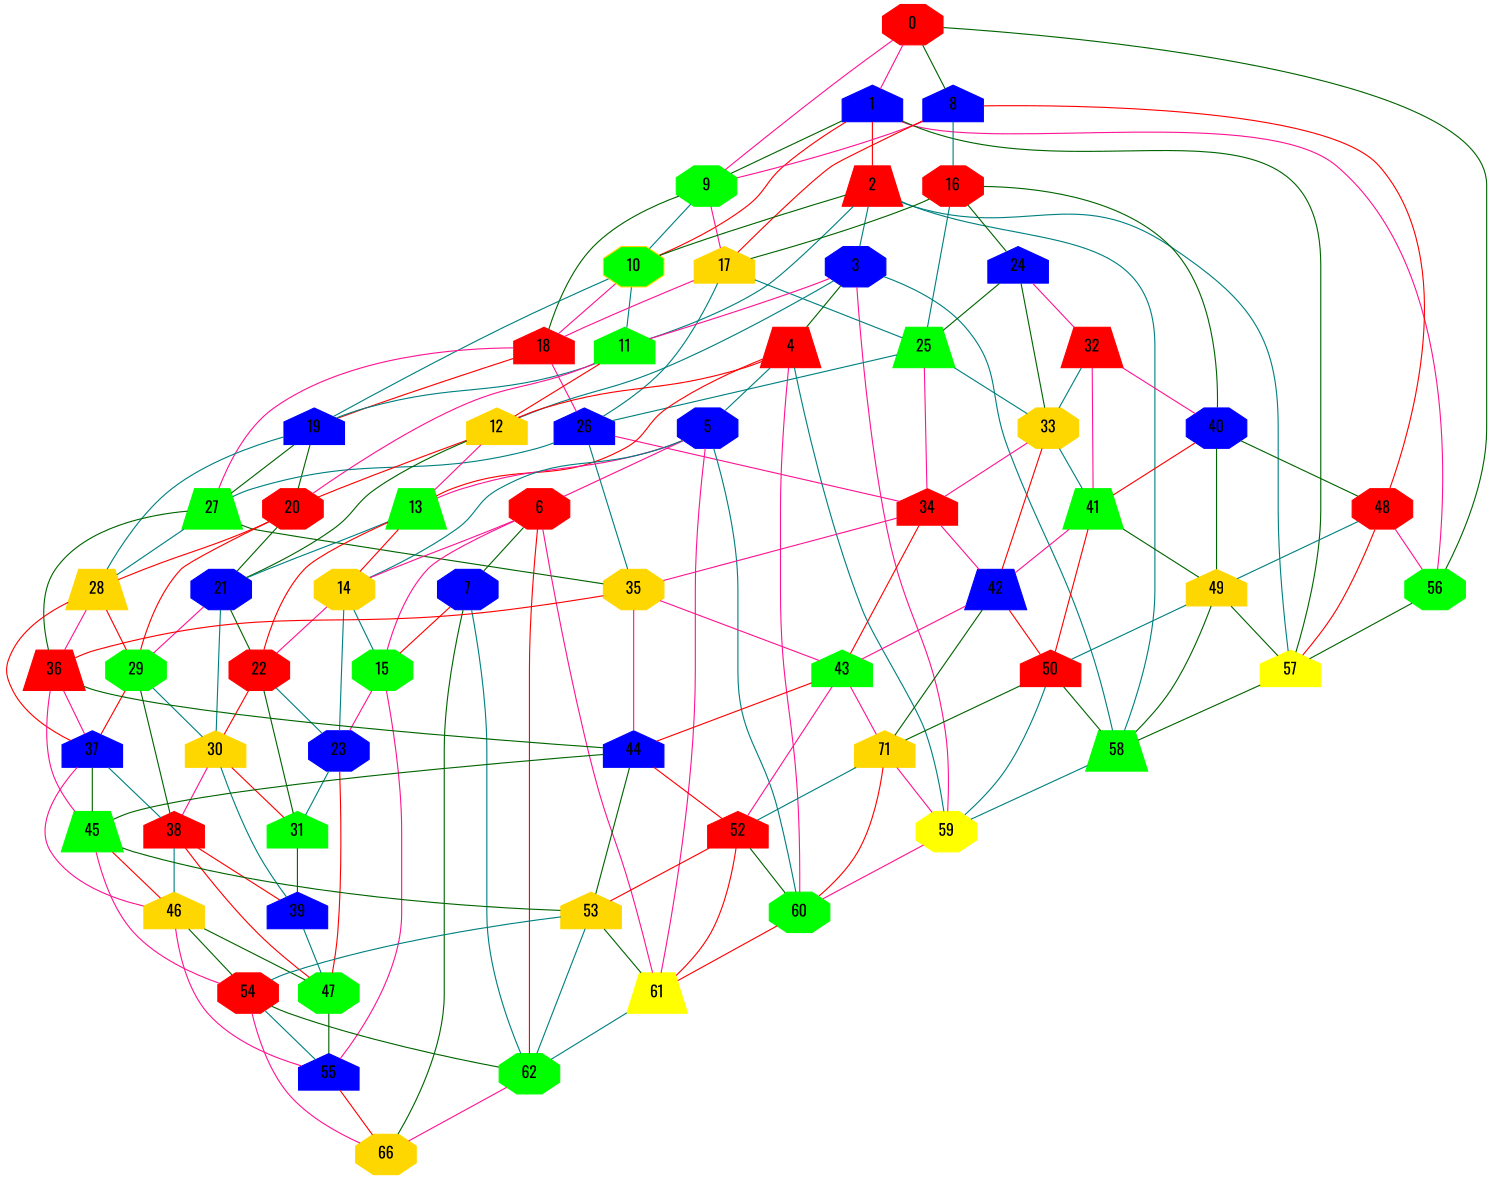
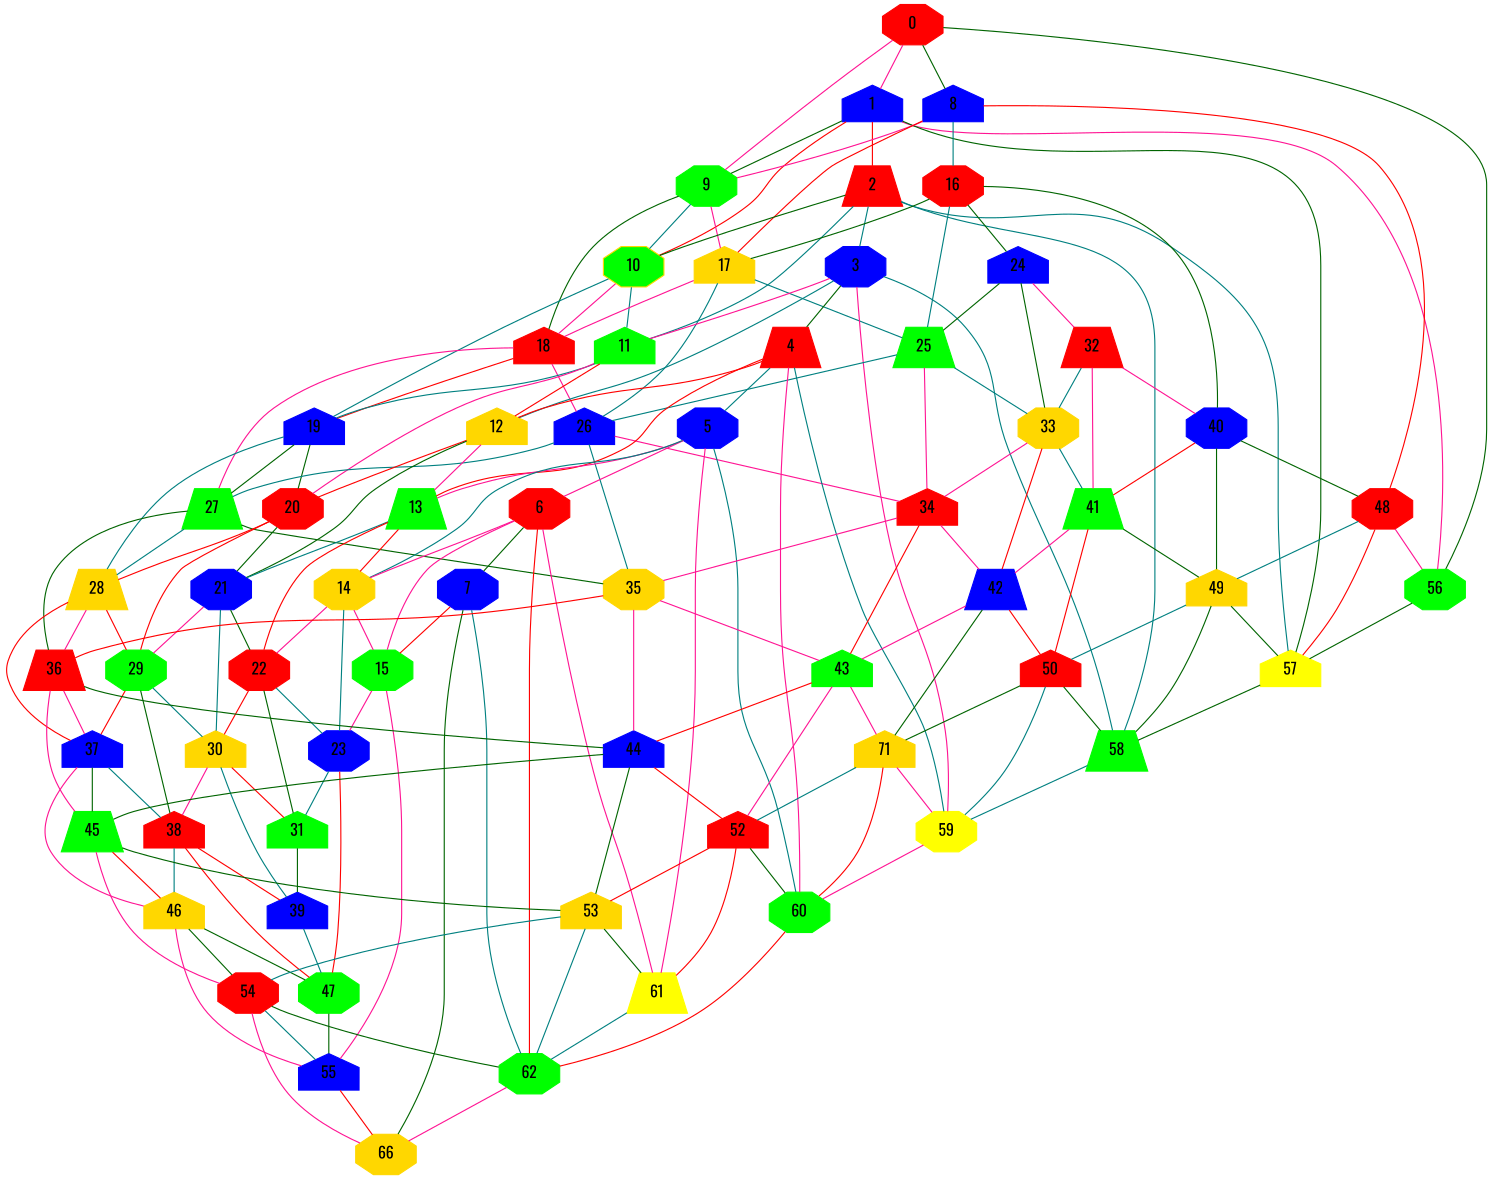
(364, 630) -> (364, 630)
(727, 953) -> (685, 1020)
